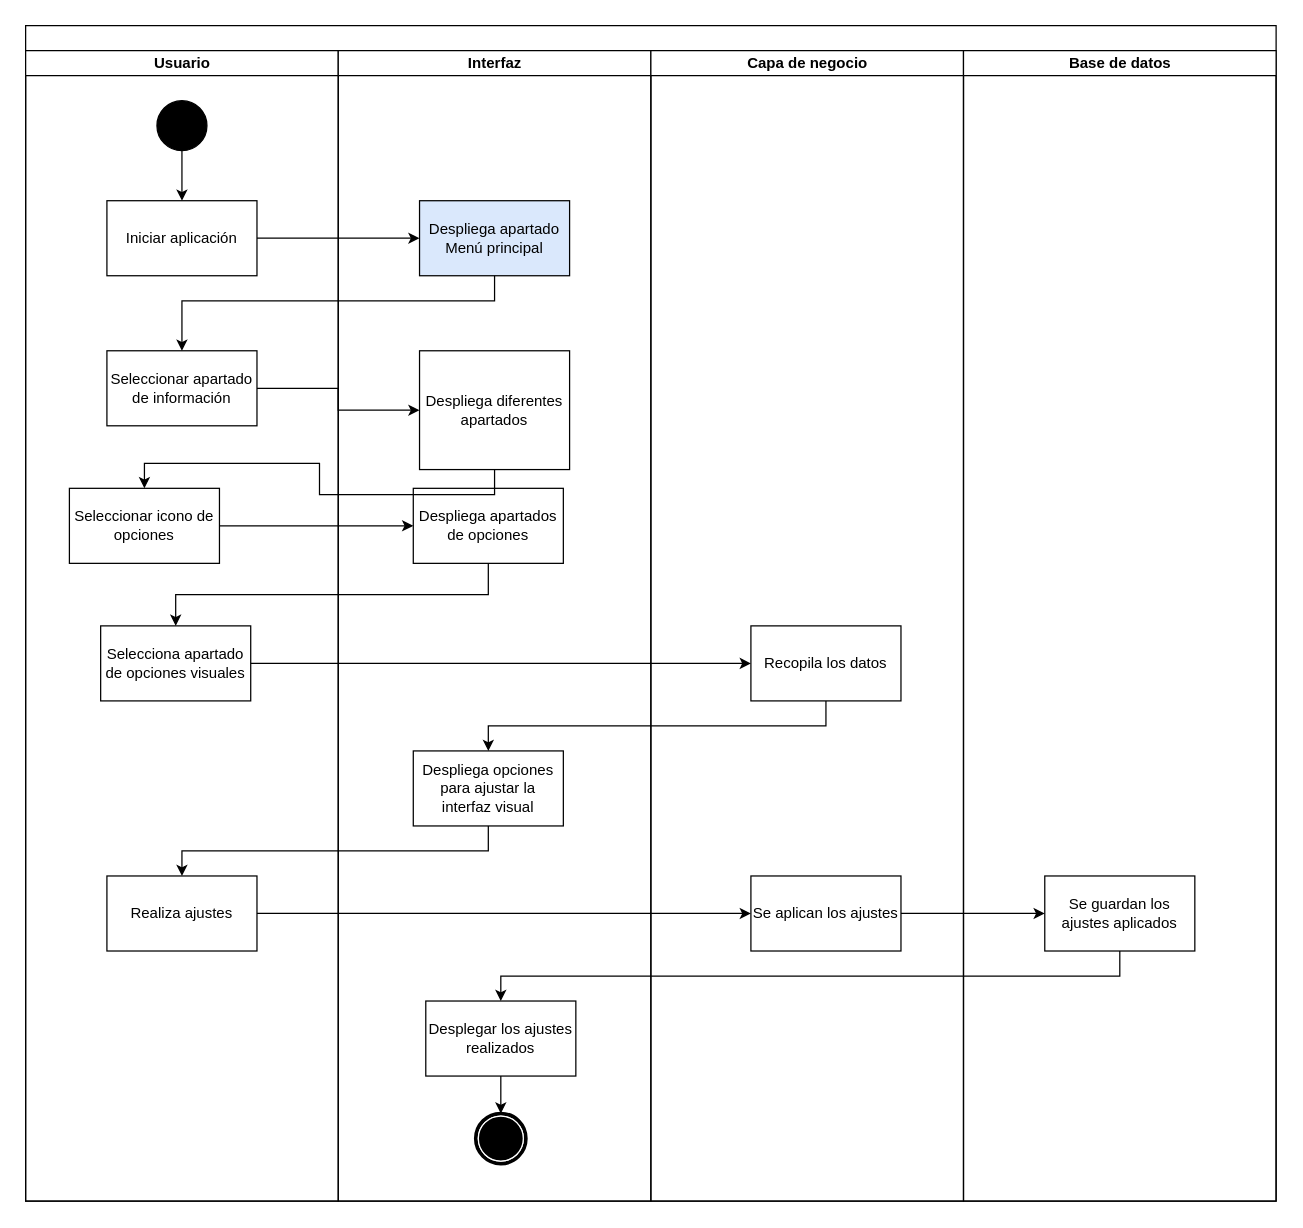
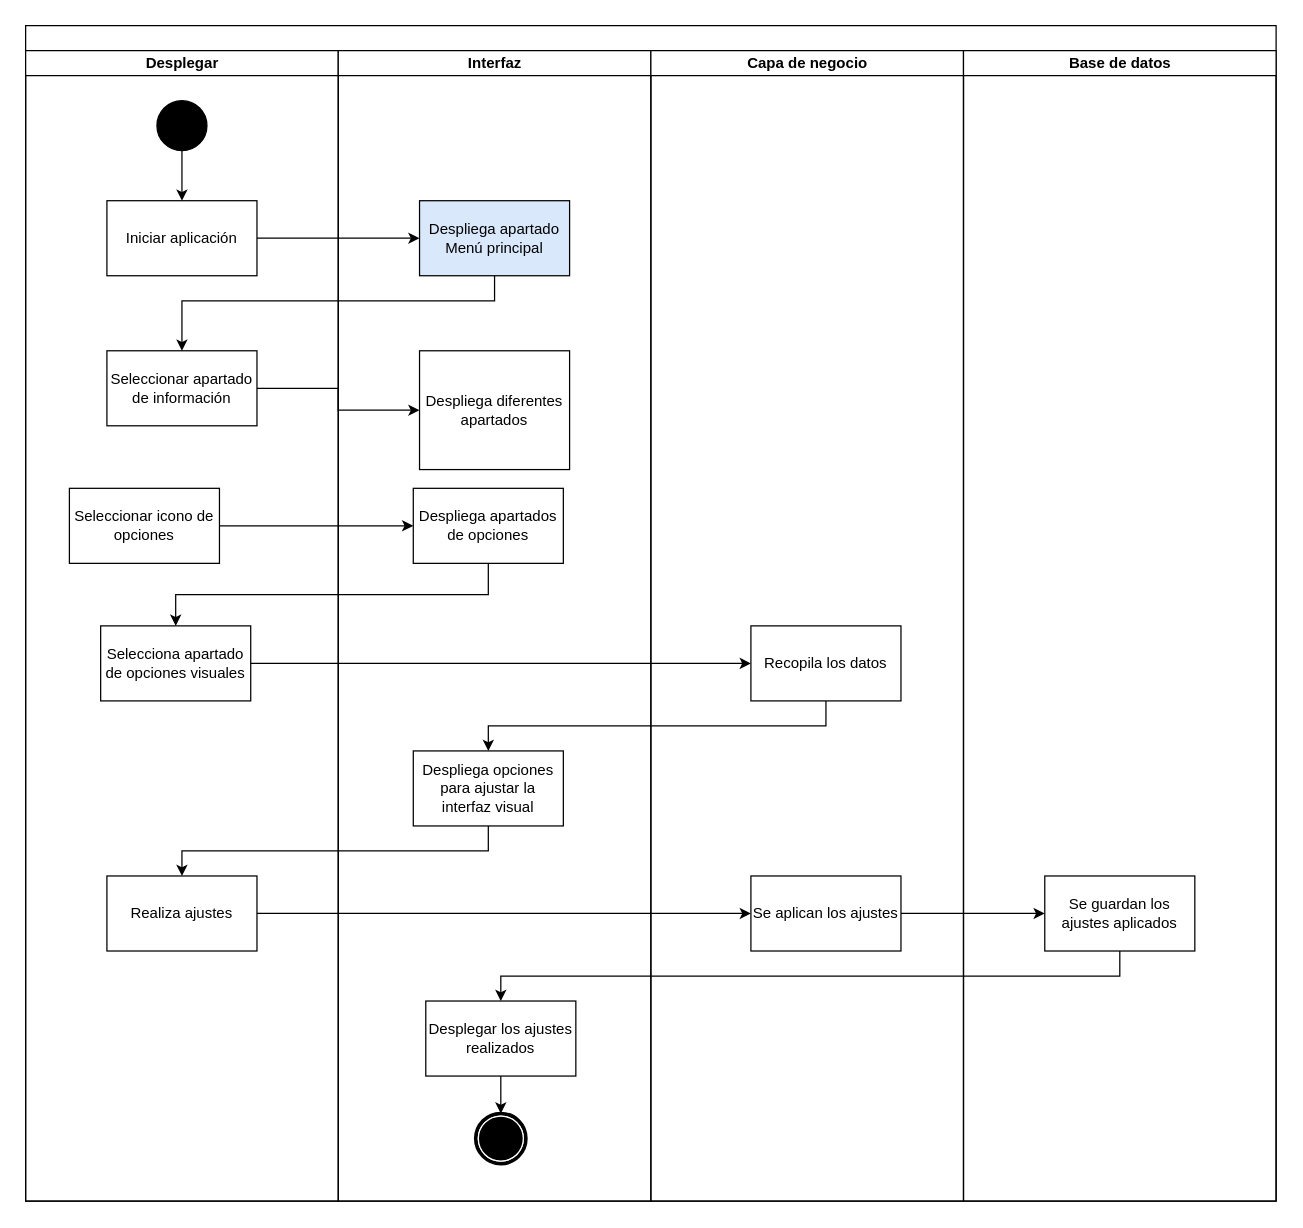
(183, 63) -> (183, 63)
(319, 483) -> none
